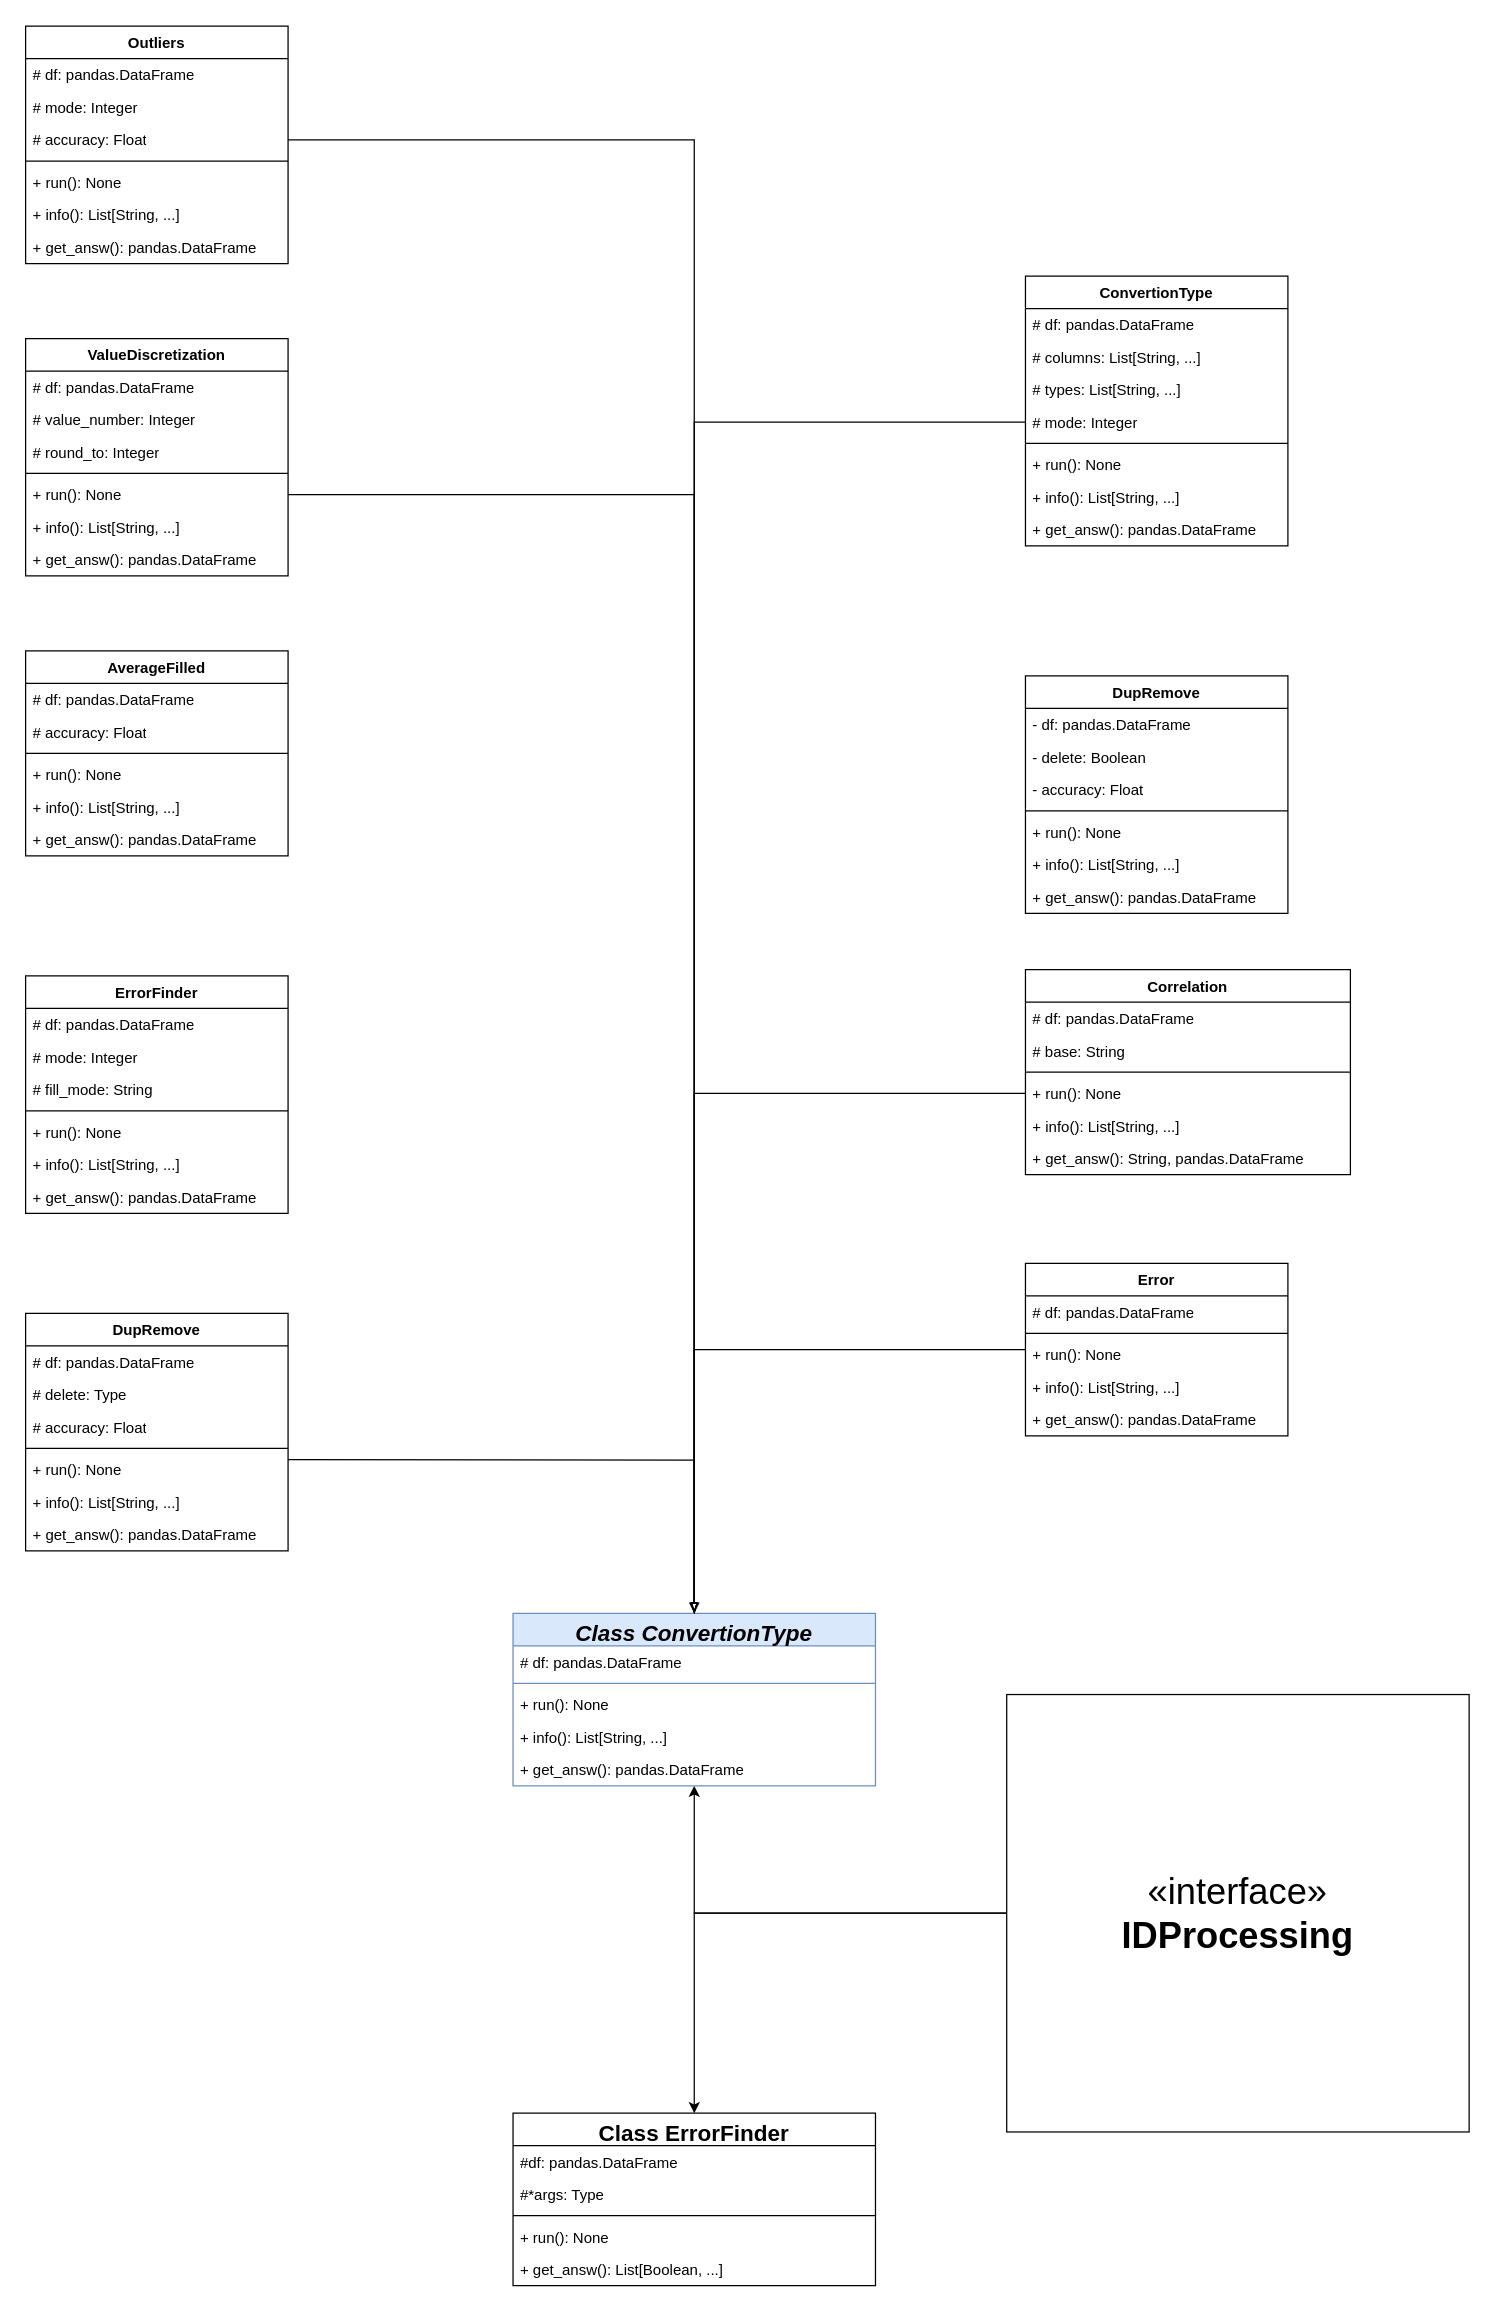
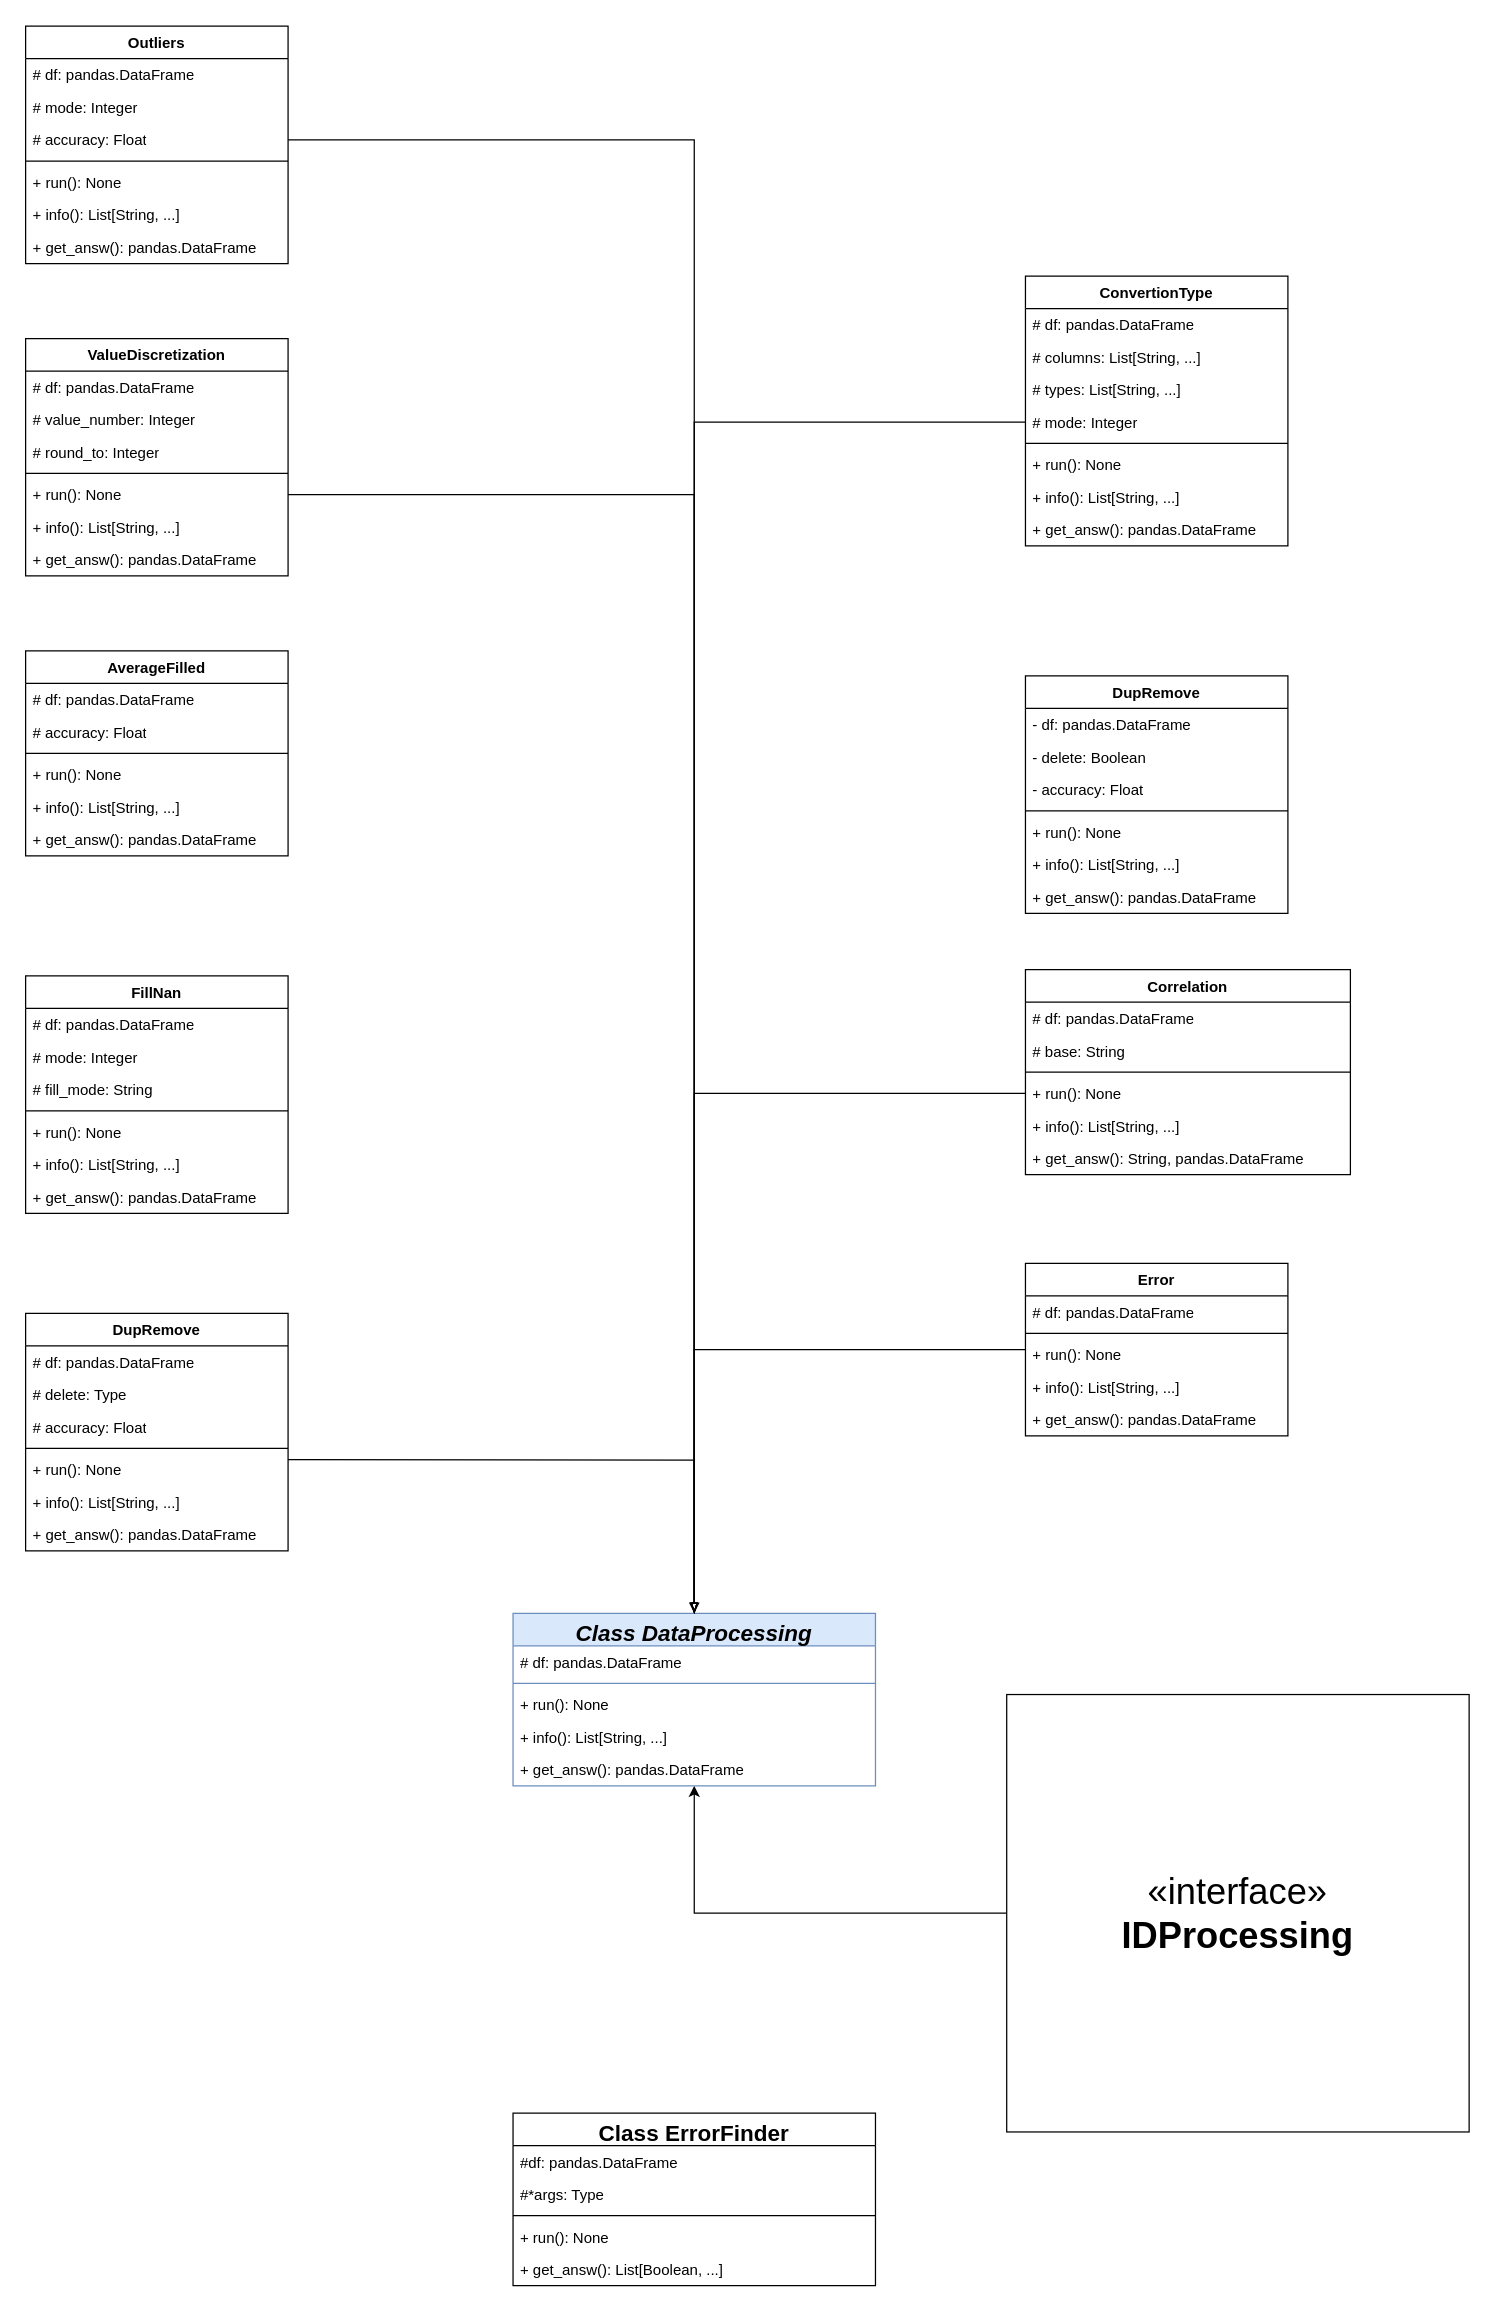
(157, 993) -> (157, 993)
(694, 1631) -> (694, 1631)
(694, 2010) -> none
